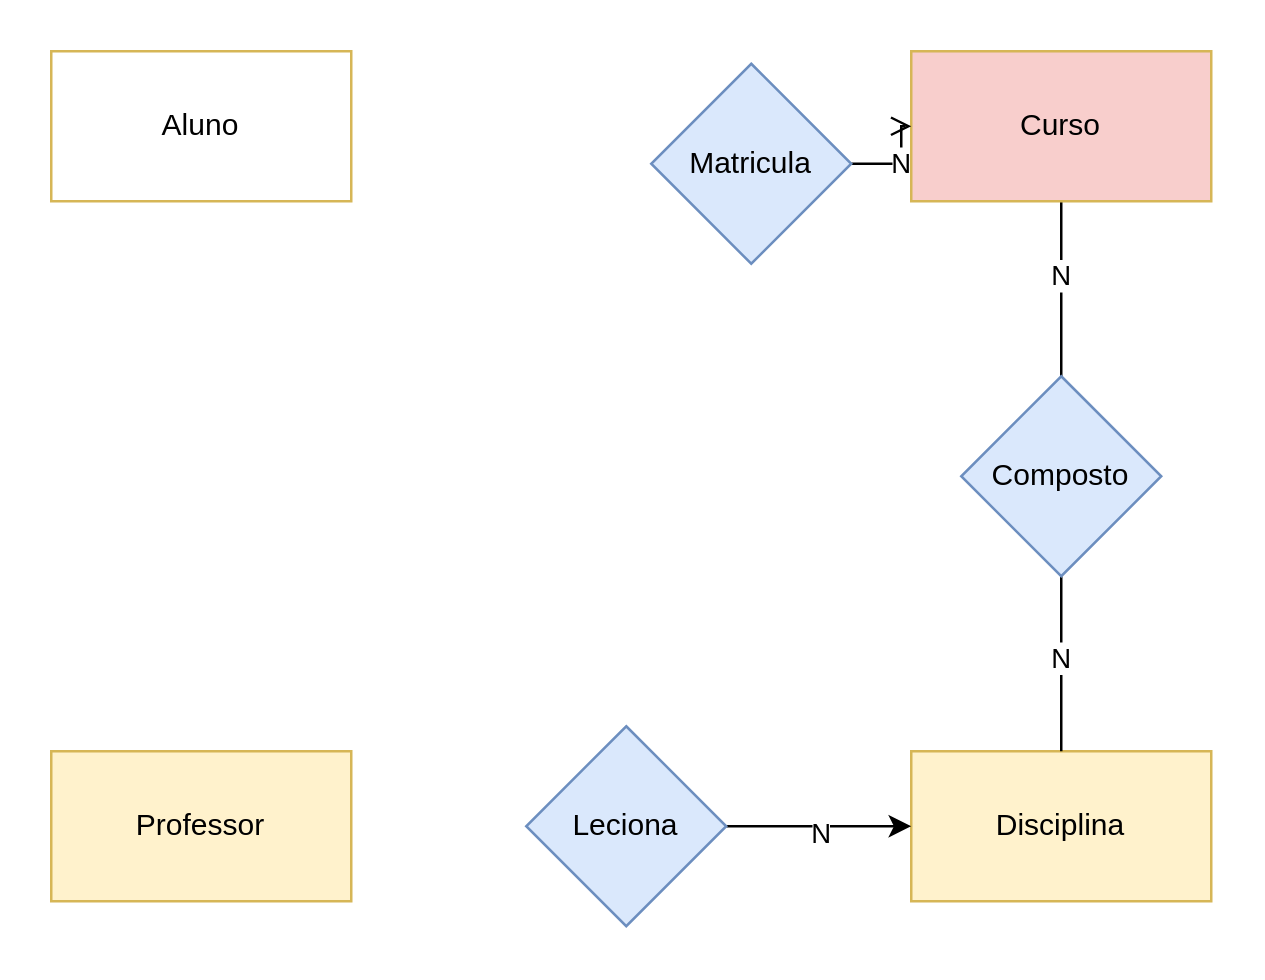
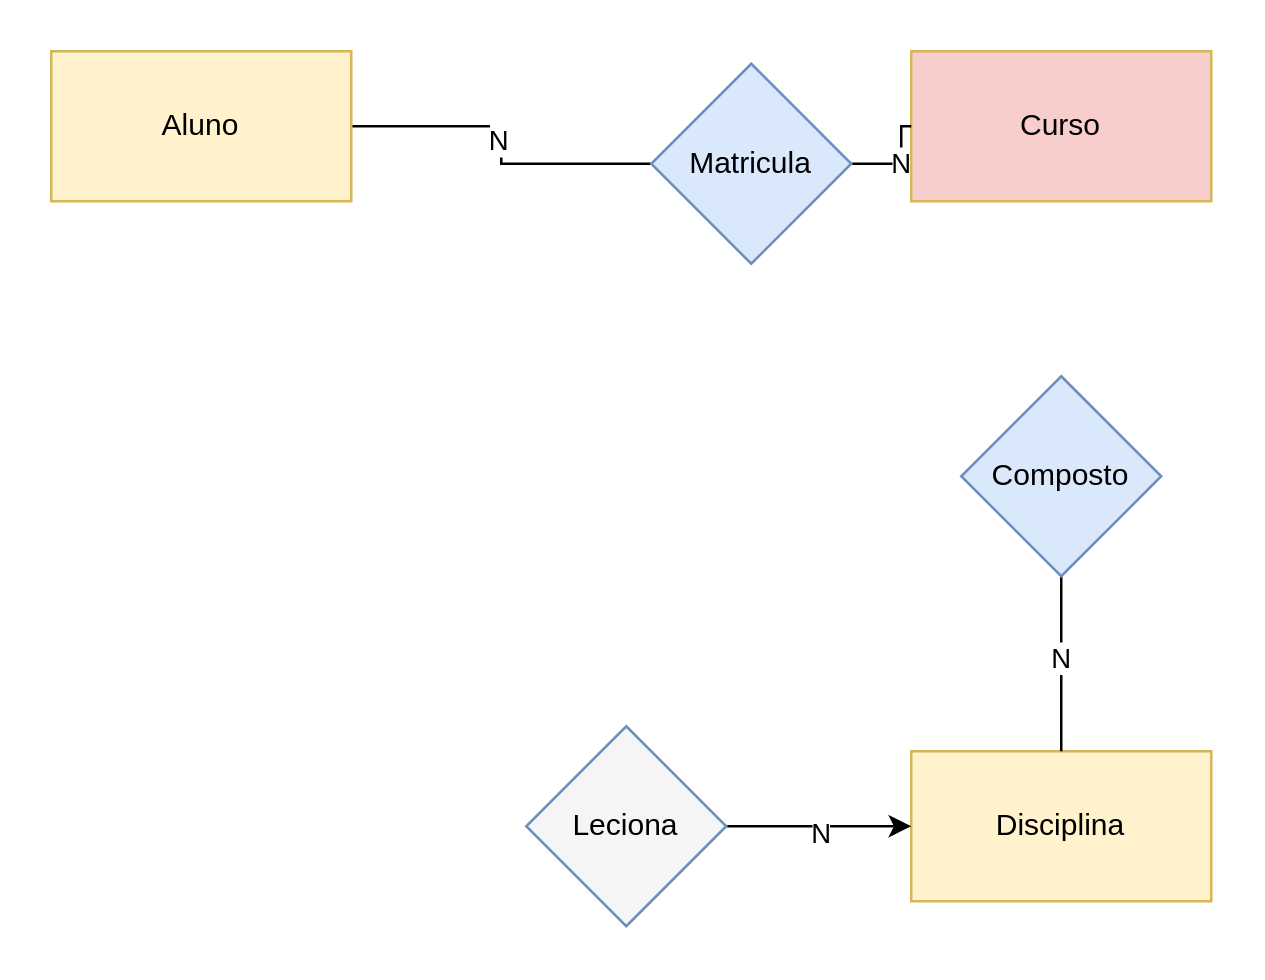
(201, 126) -> (201, 126)
(901, 128) -> (902, 126)
none -> (563, 164)
(1061, 333) -> none
(201, 826) -> none
(626, 826) -> (626, 826)
